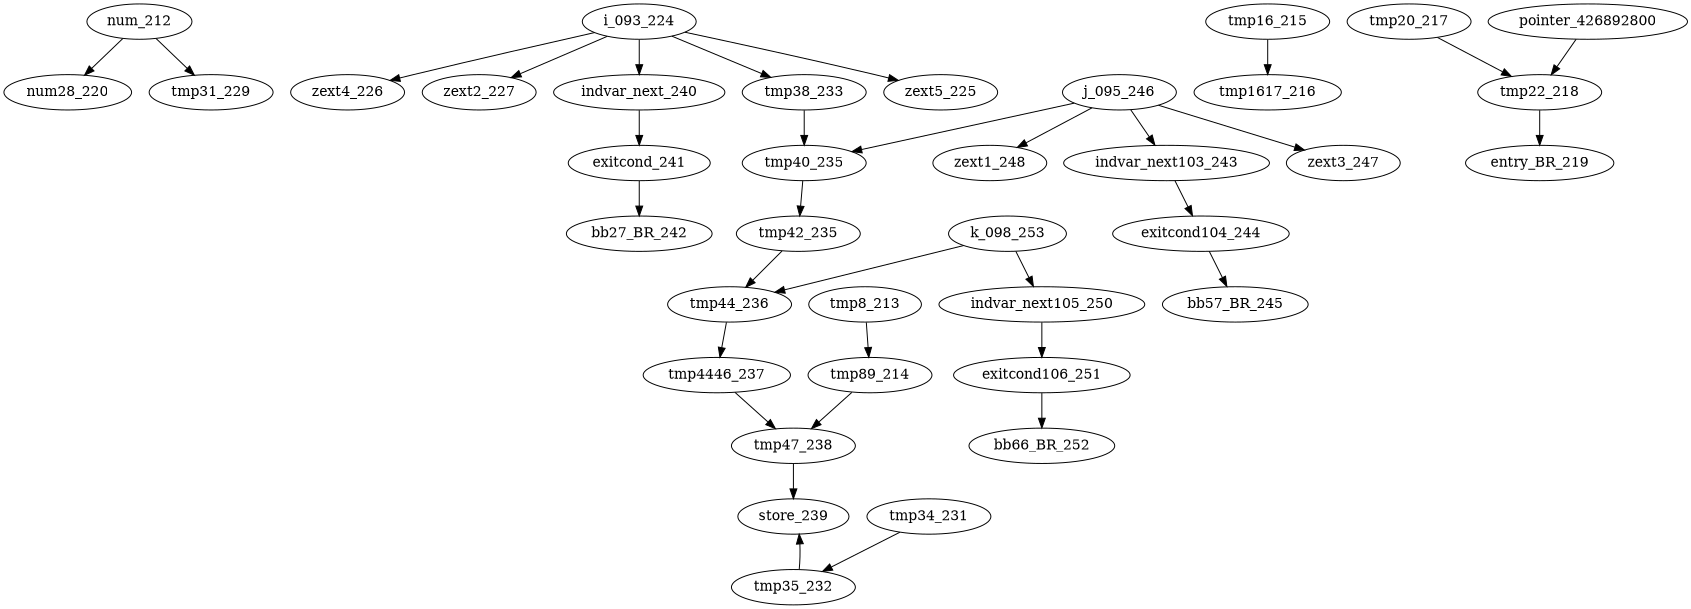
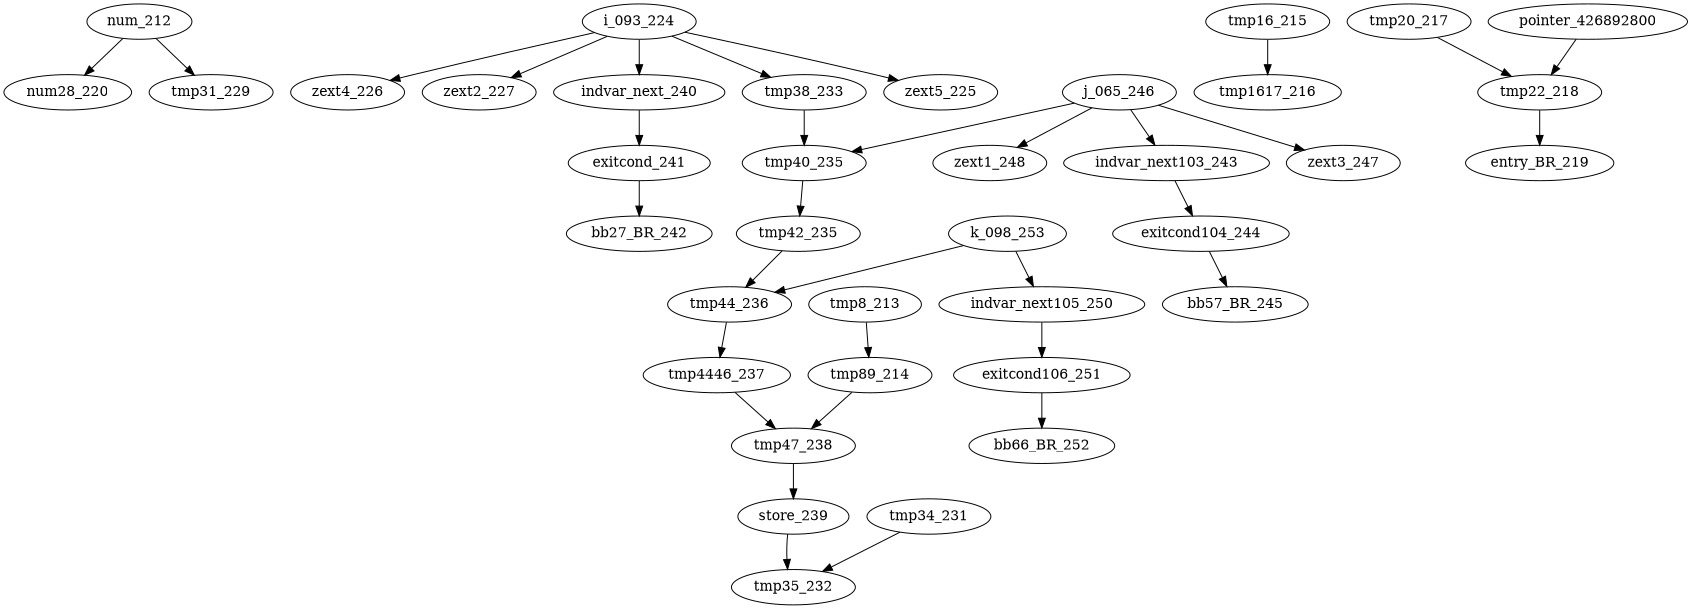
(1119, 92) -> (1119, 92)
(800, 557) -> (787, 547)
